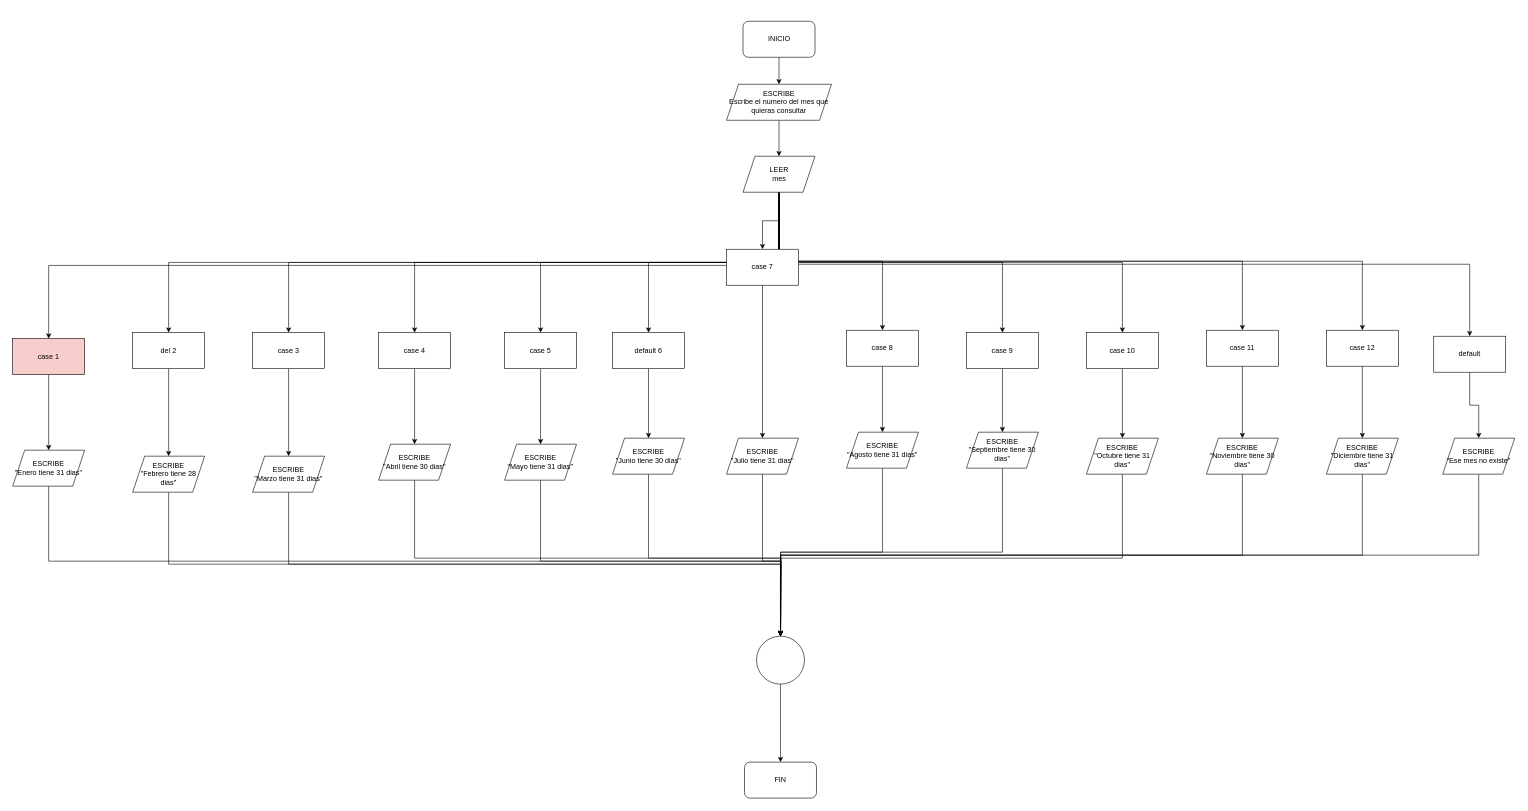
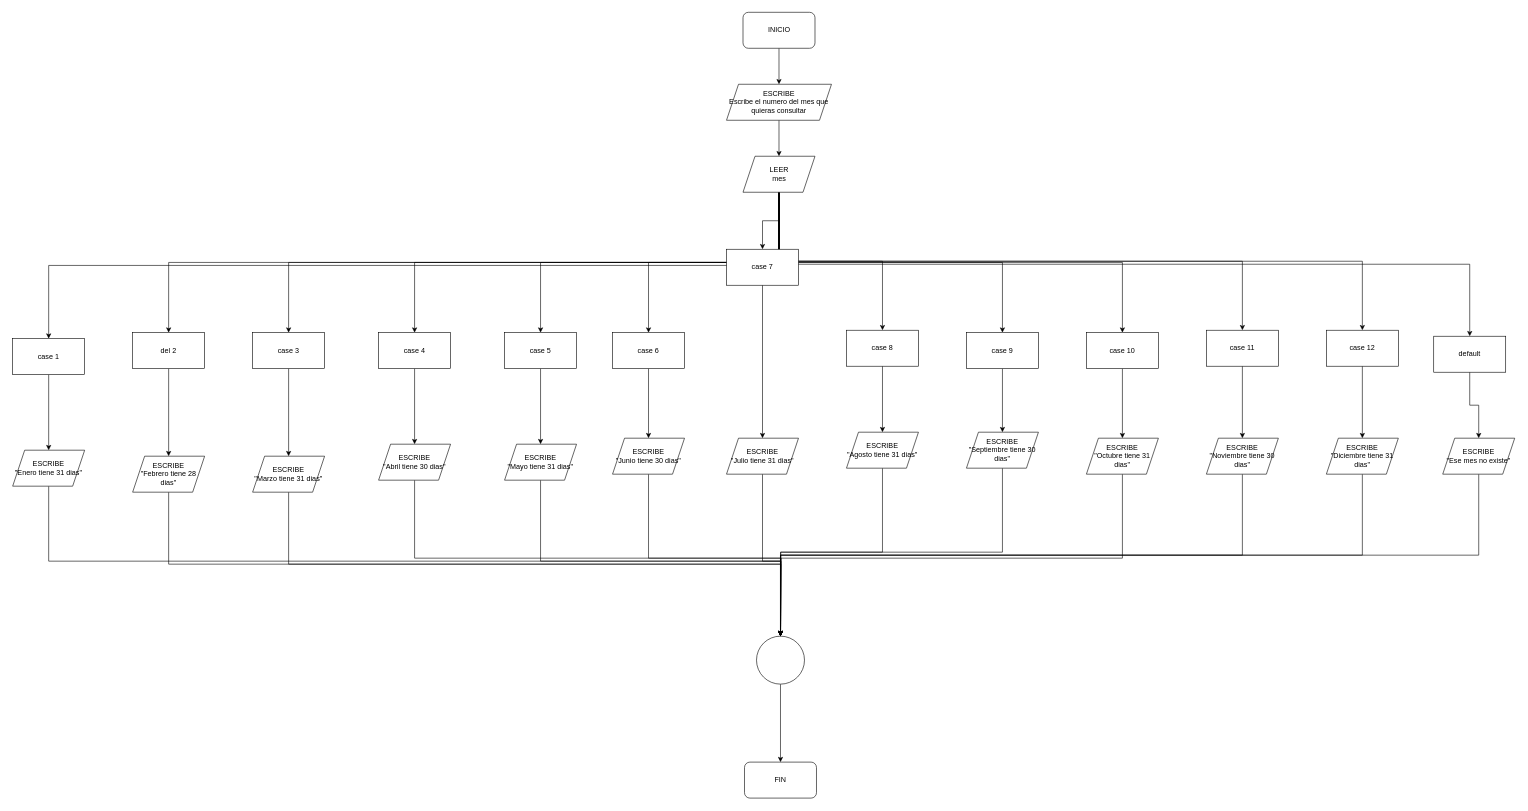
(779, 39) -> (779, 30)
(648, 351) -> (648, 351)
(48, 357) -> (48, 357)
